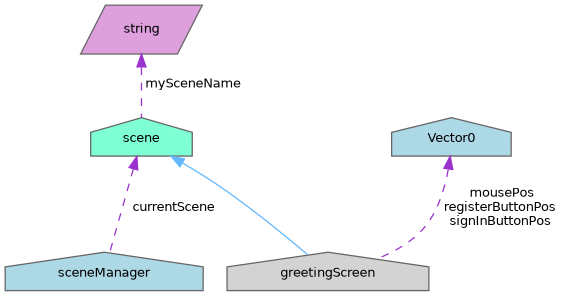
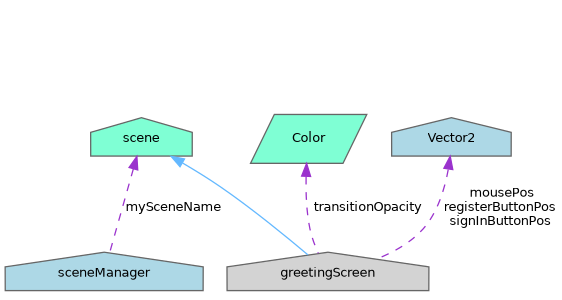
(141, 30) -> none
none -> (309, 139)
(451, 139) -> (451, 139)
(172, 208) -> (172, 208)
